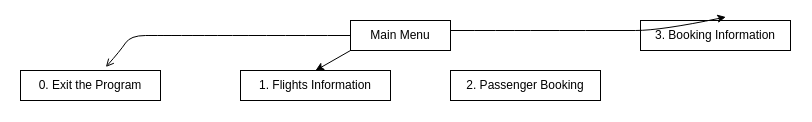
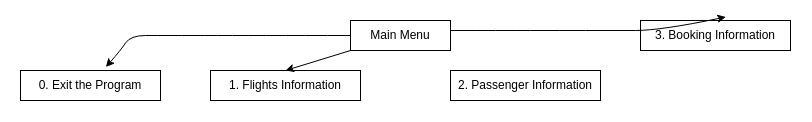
(110, 62) -> (111, 61)
(316, 86) -> (286, 86)
(526, 86) -> (526, 86)
